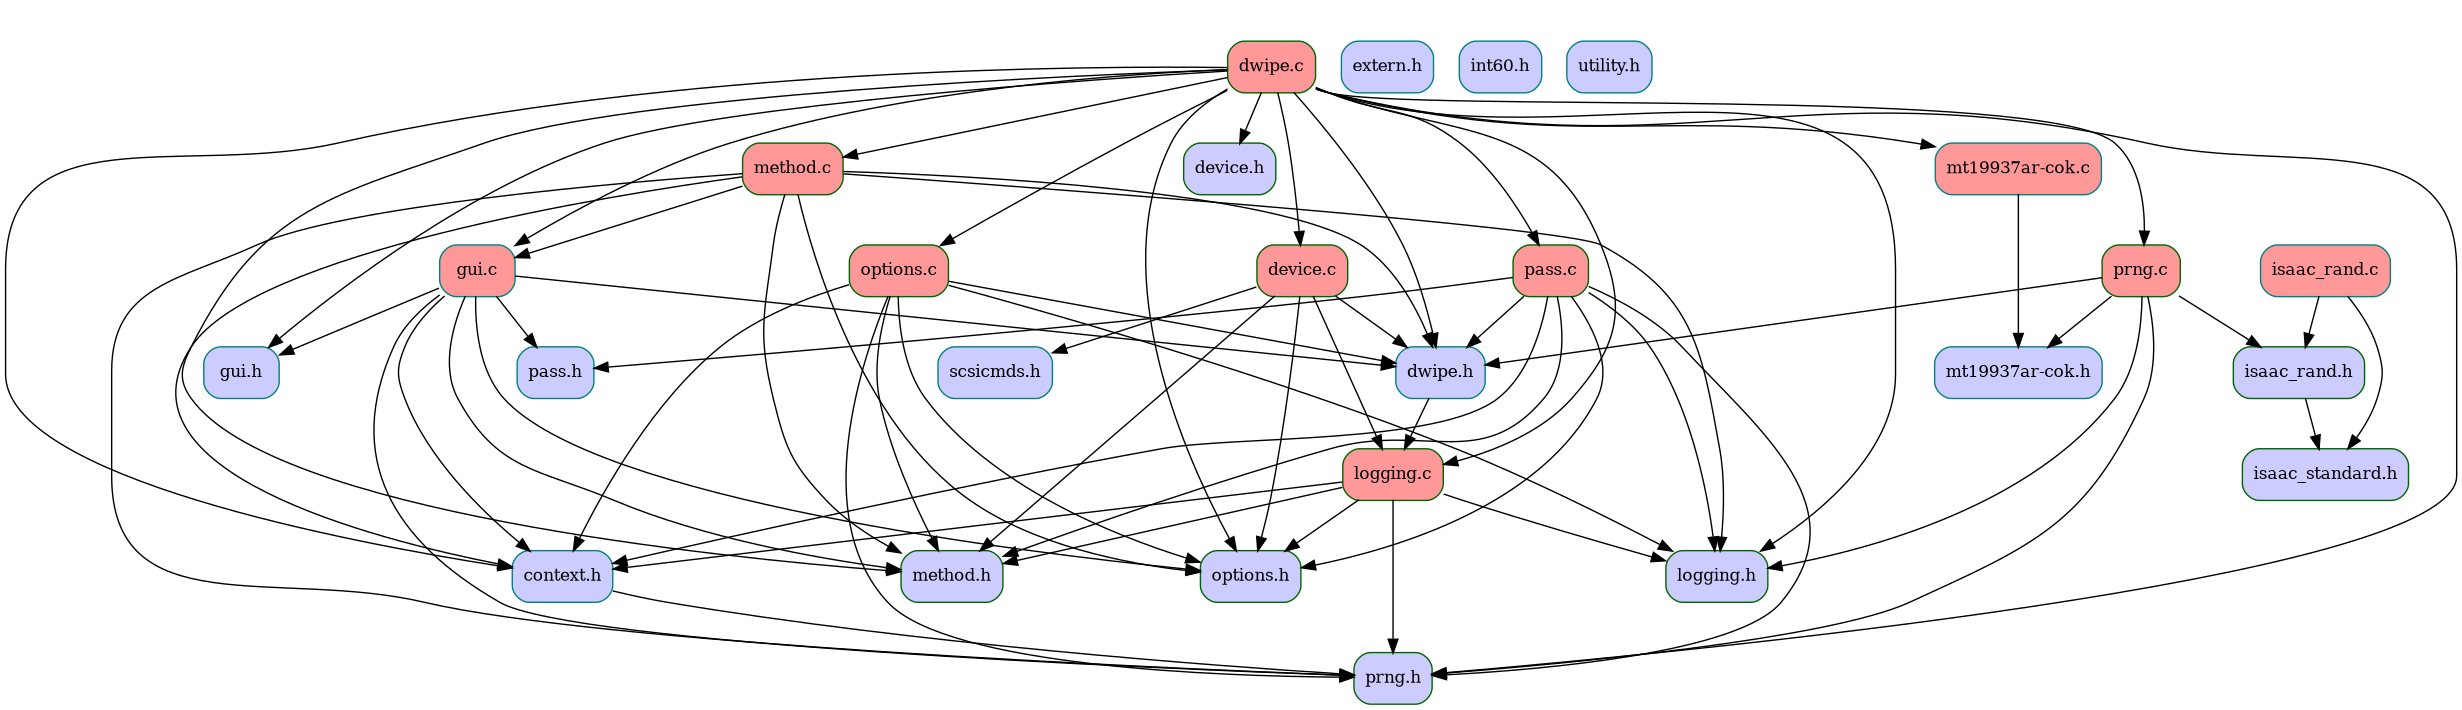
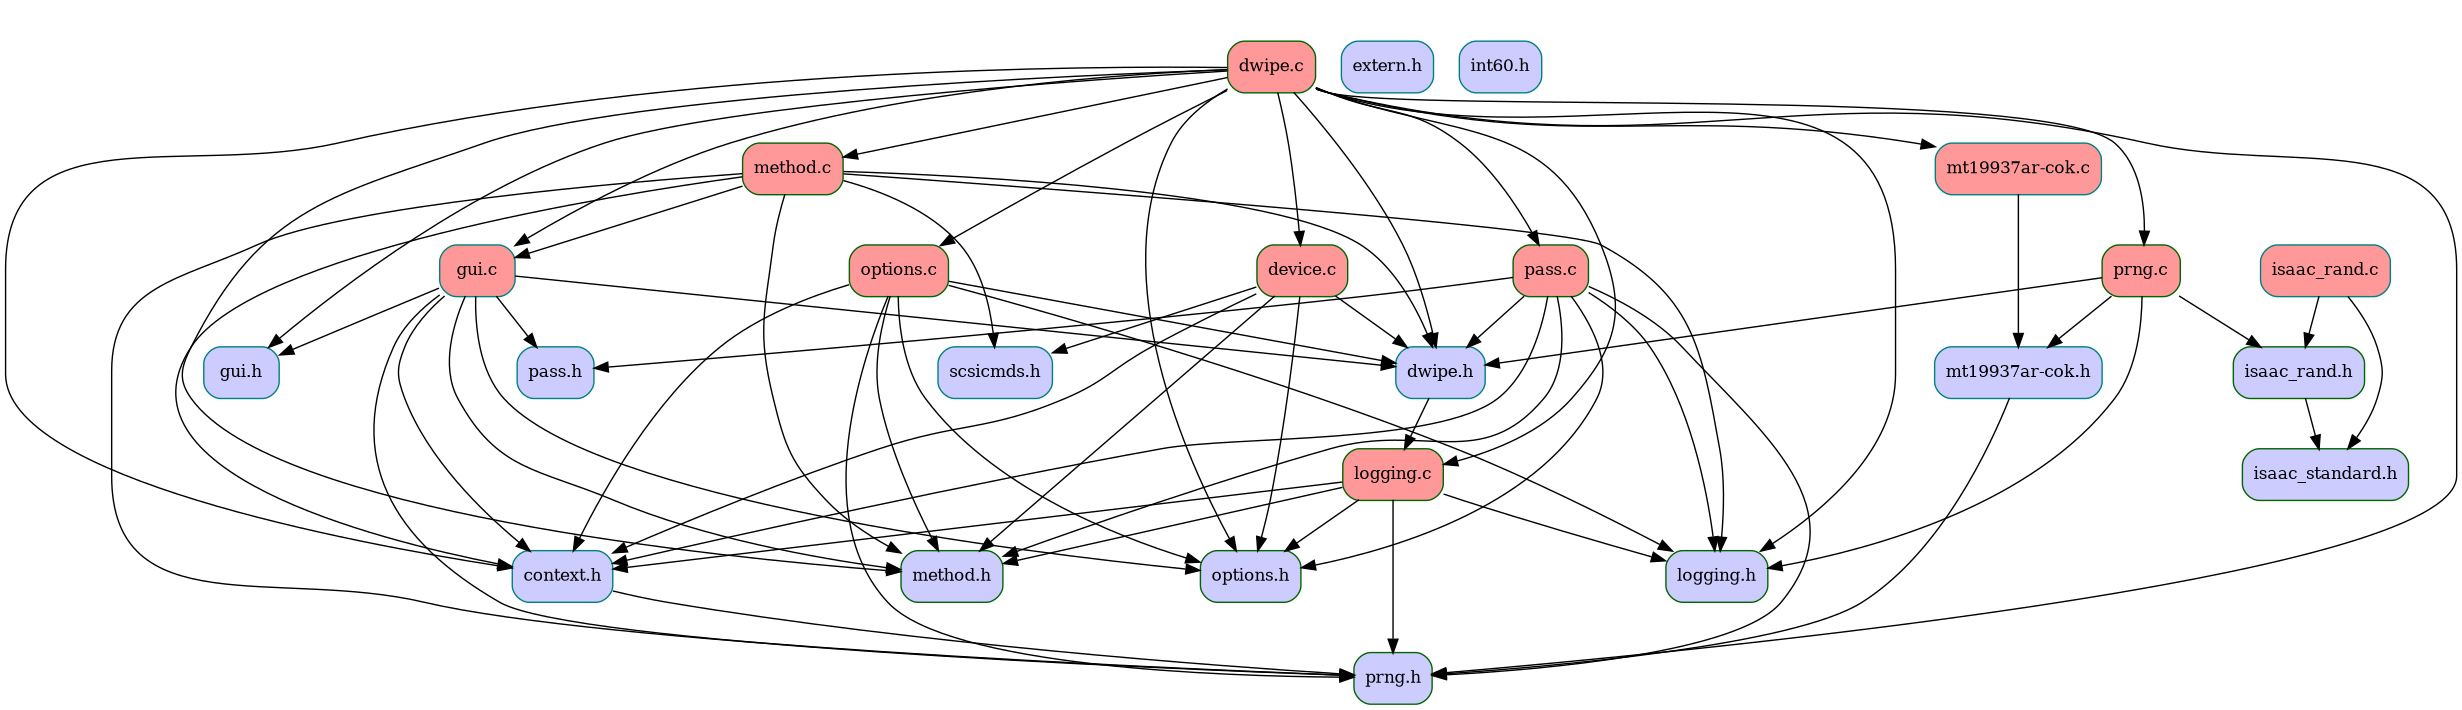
(1609, 67) -> none
(1230, 169) -> none
(1348, 373) -> (963, 428)
(923, 457) -> (946, 231)
(1888, 610) -> (1800, 626)
